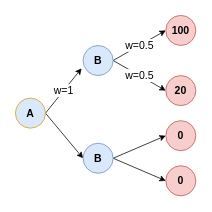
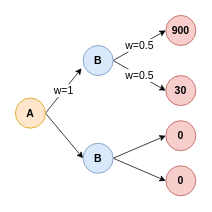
(180, 30) -> (180, 30)
(180, 90) -> (180, 90)
(30, 113) -> (30, 113)
